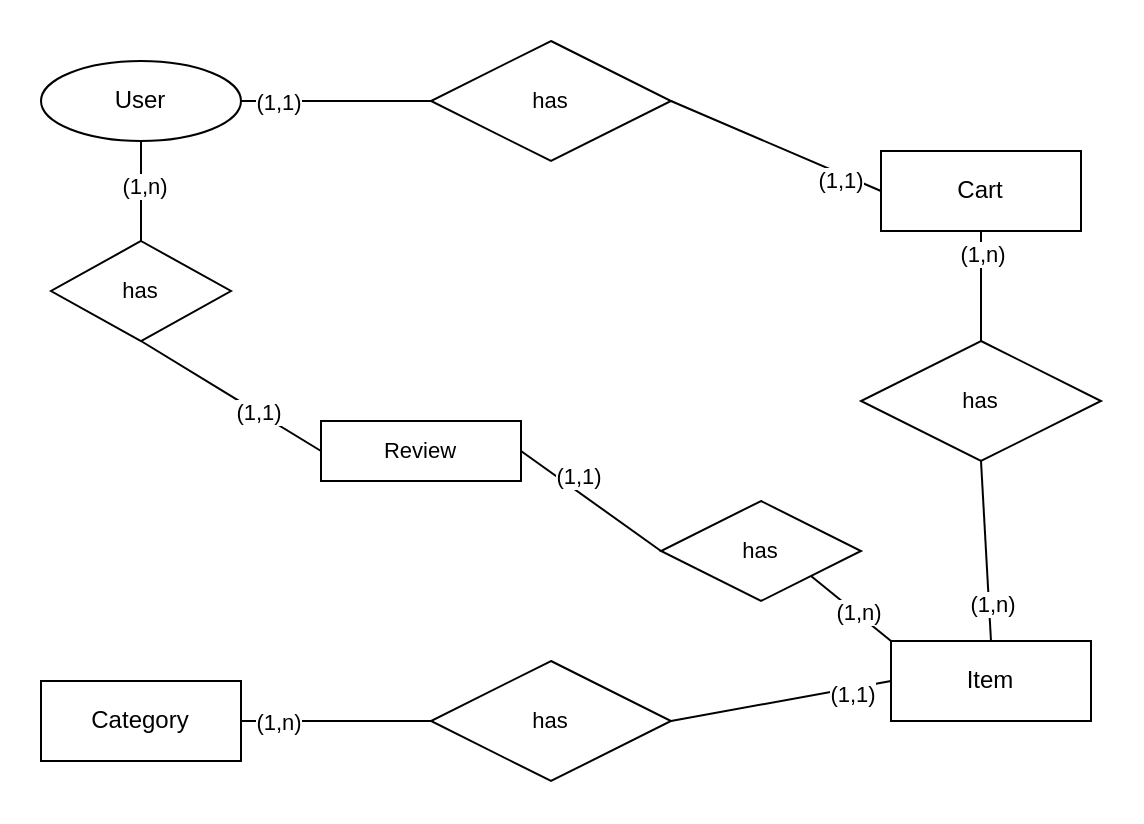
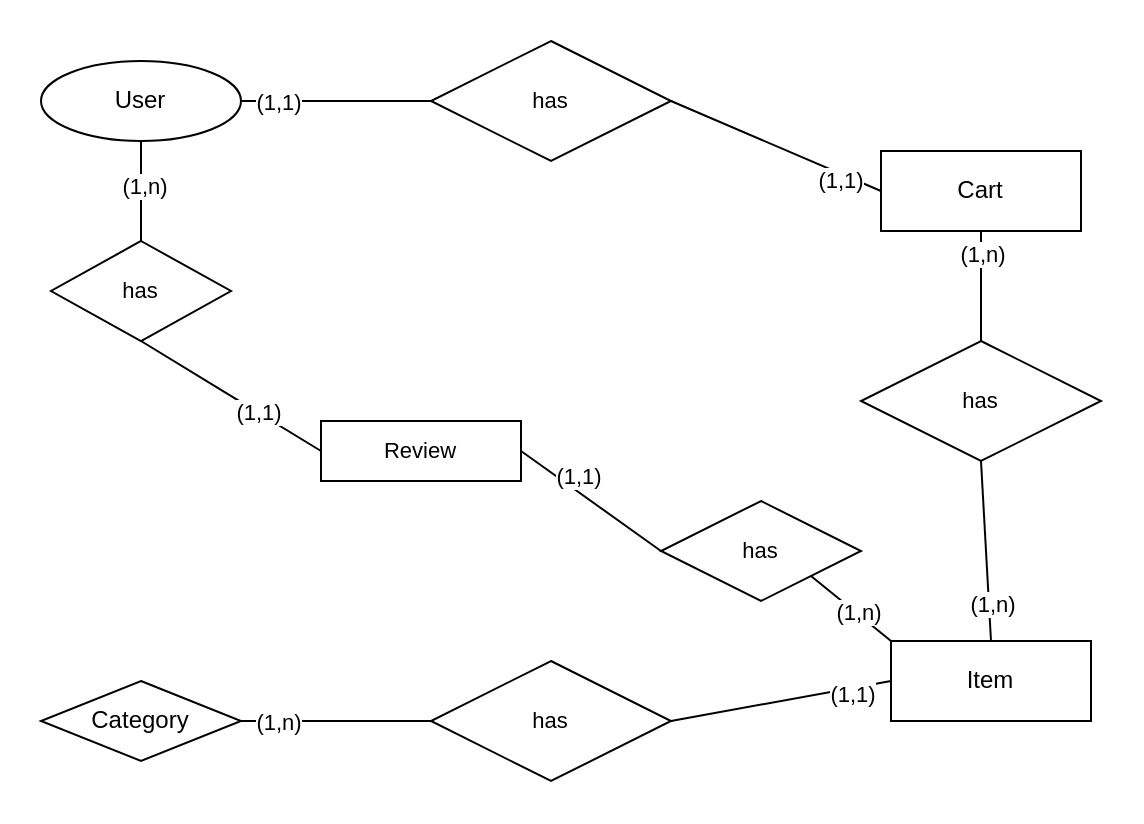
(141, 721) -> (141, 721)
